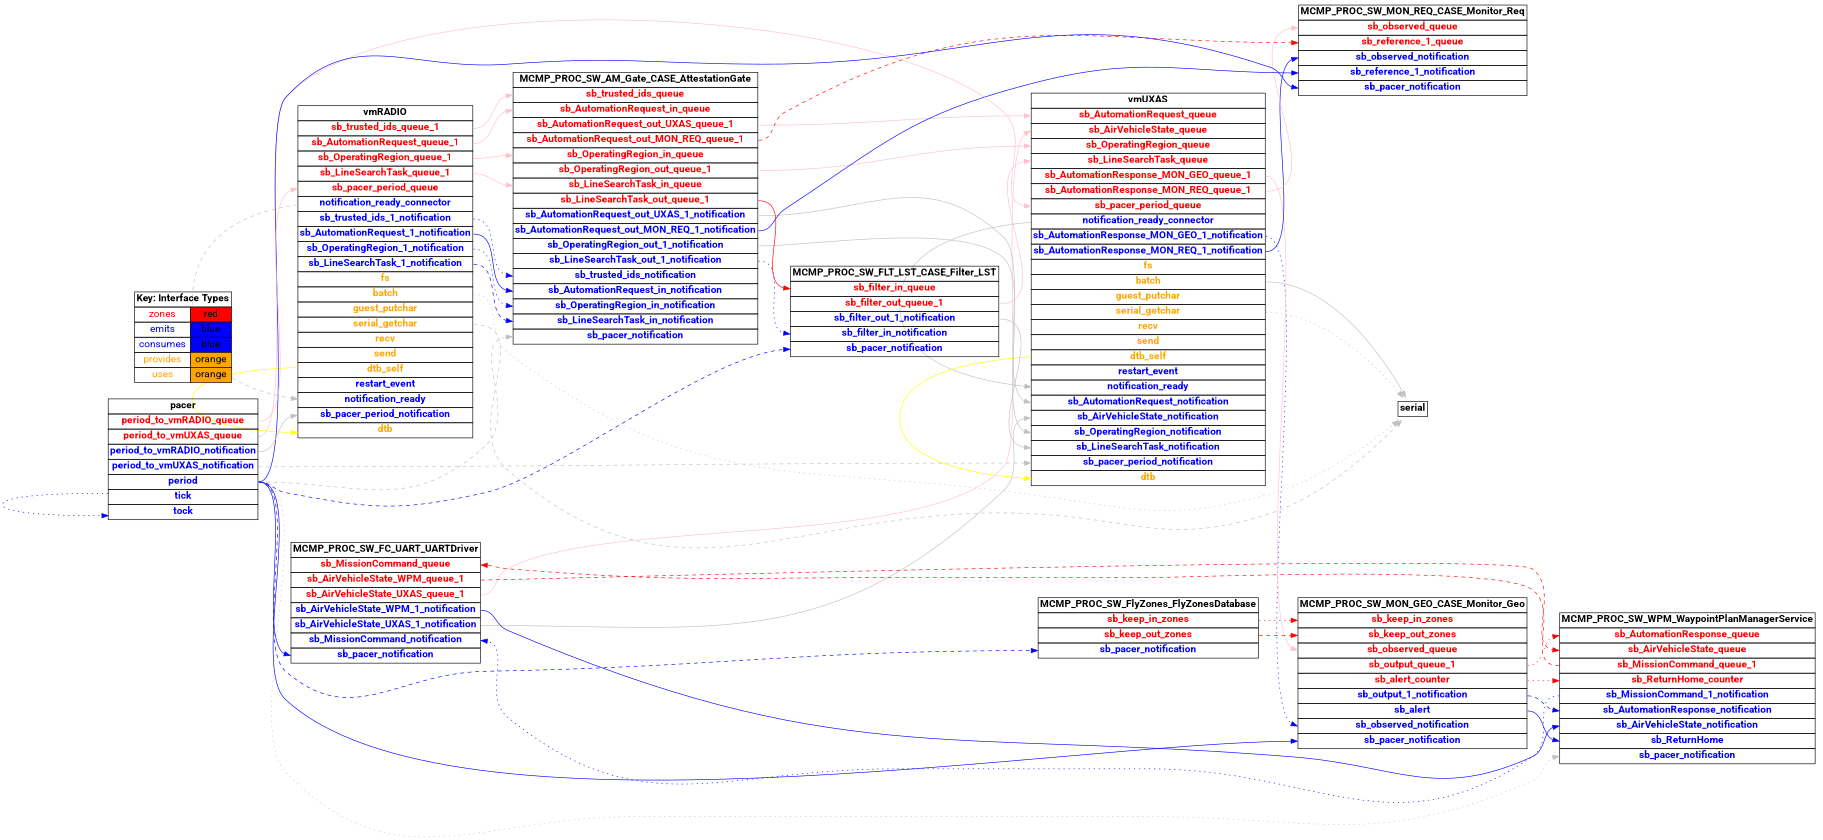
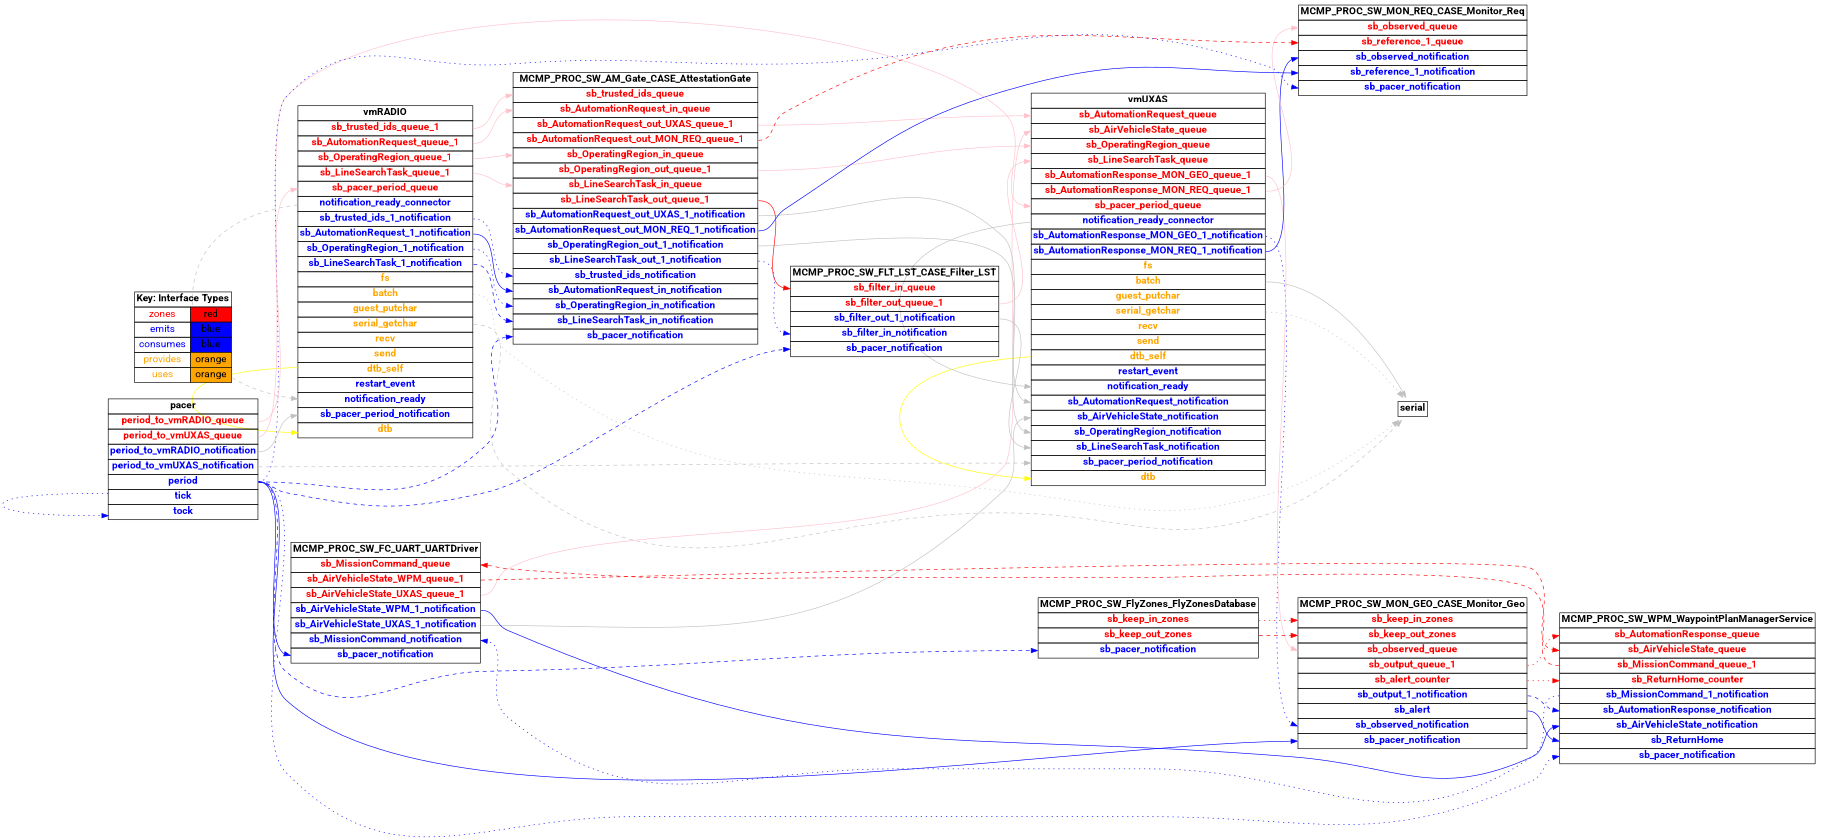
(594, 60) -> (594, 60)
(436, 479) -> (436, 479)
(766, 817) -> (766, 817)
